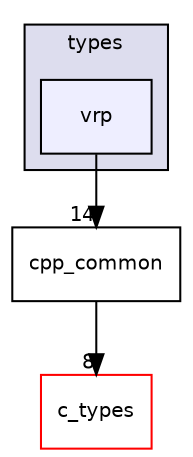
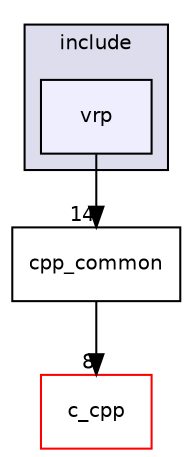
(96, 44) -> (96, 44)
(96, 412) -> (96, 412)
